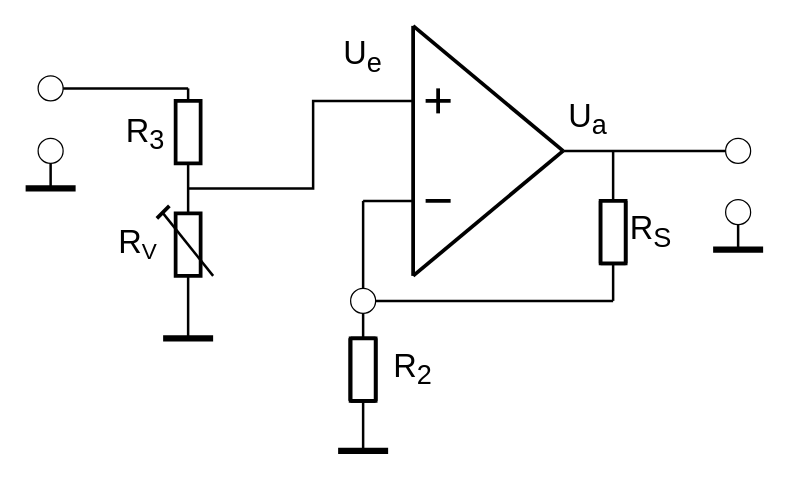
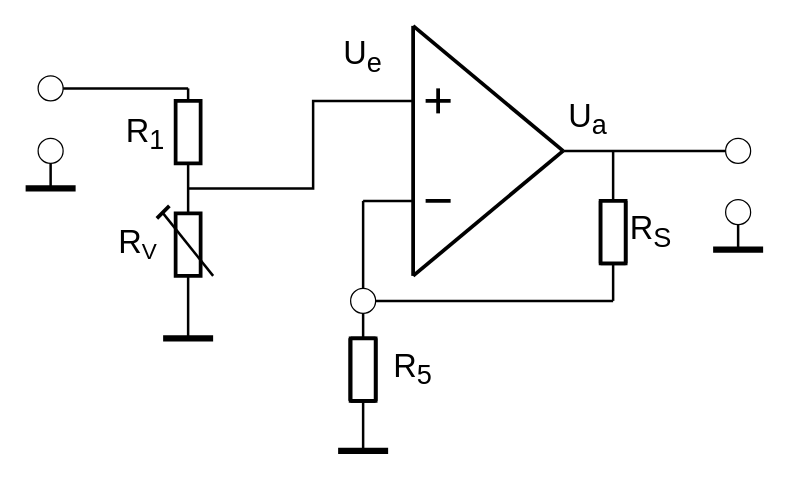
(146, 134) -> (146, 134)
(413, 369) -> (413, 369)
